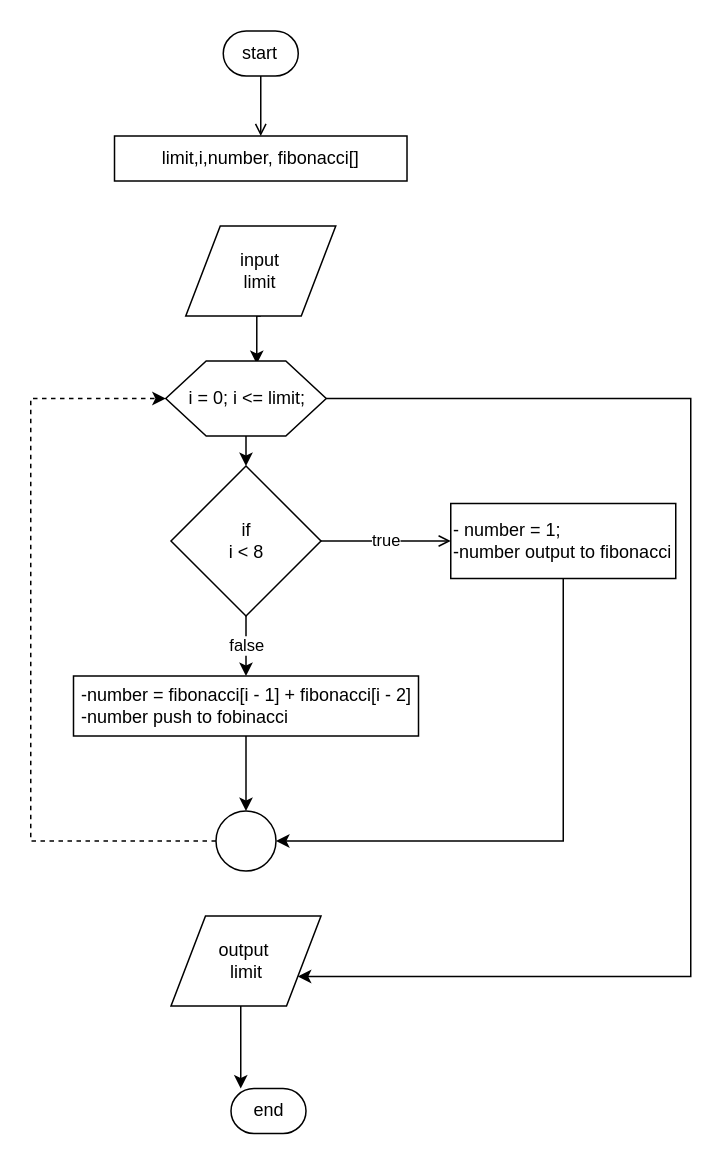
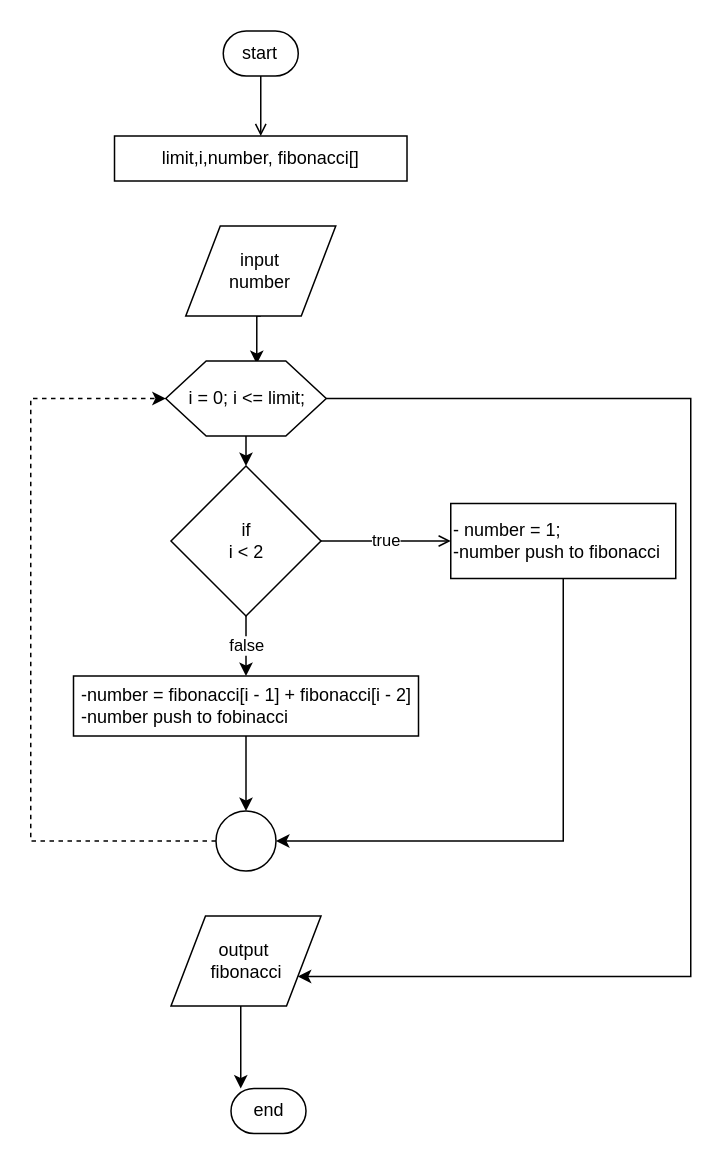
(260, 271) -> (260, 271)
(247, 541) -> (247, 541)
(565, 541) -> (565, 541)
(247, 961) -> (247, 961)
